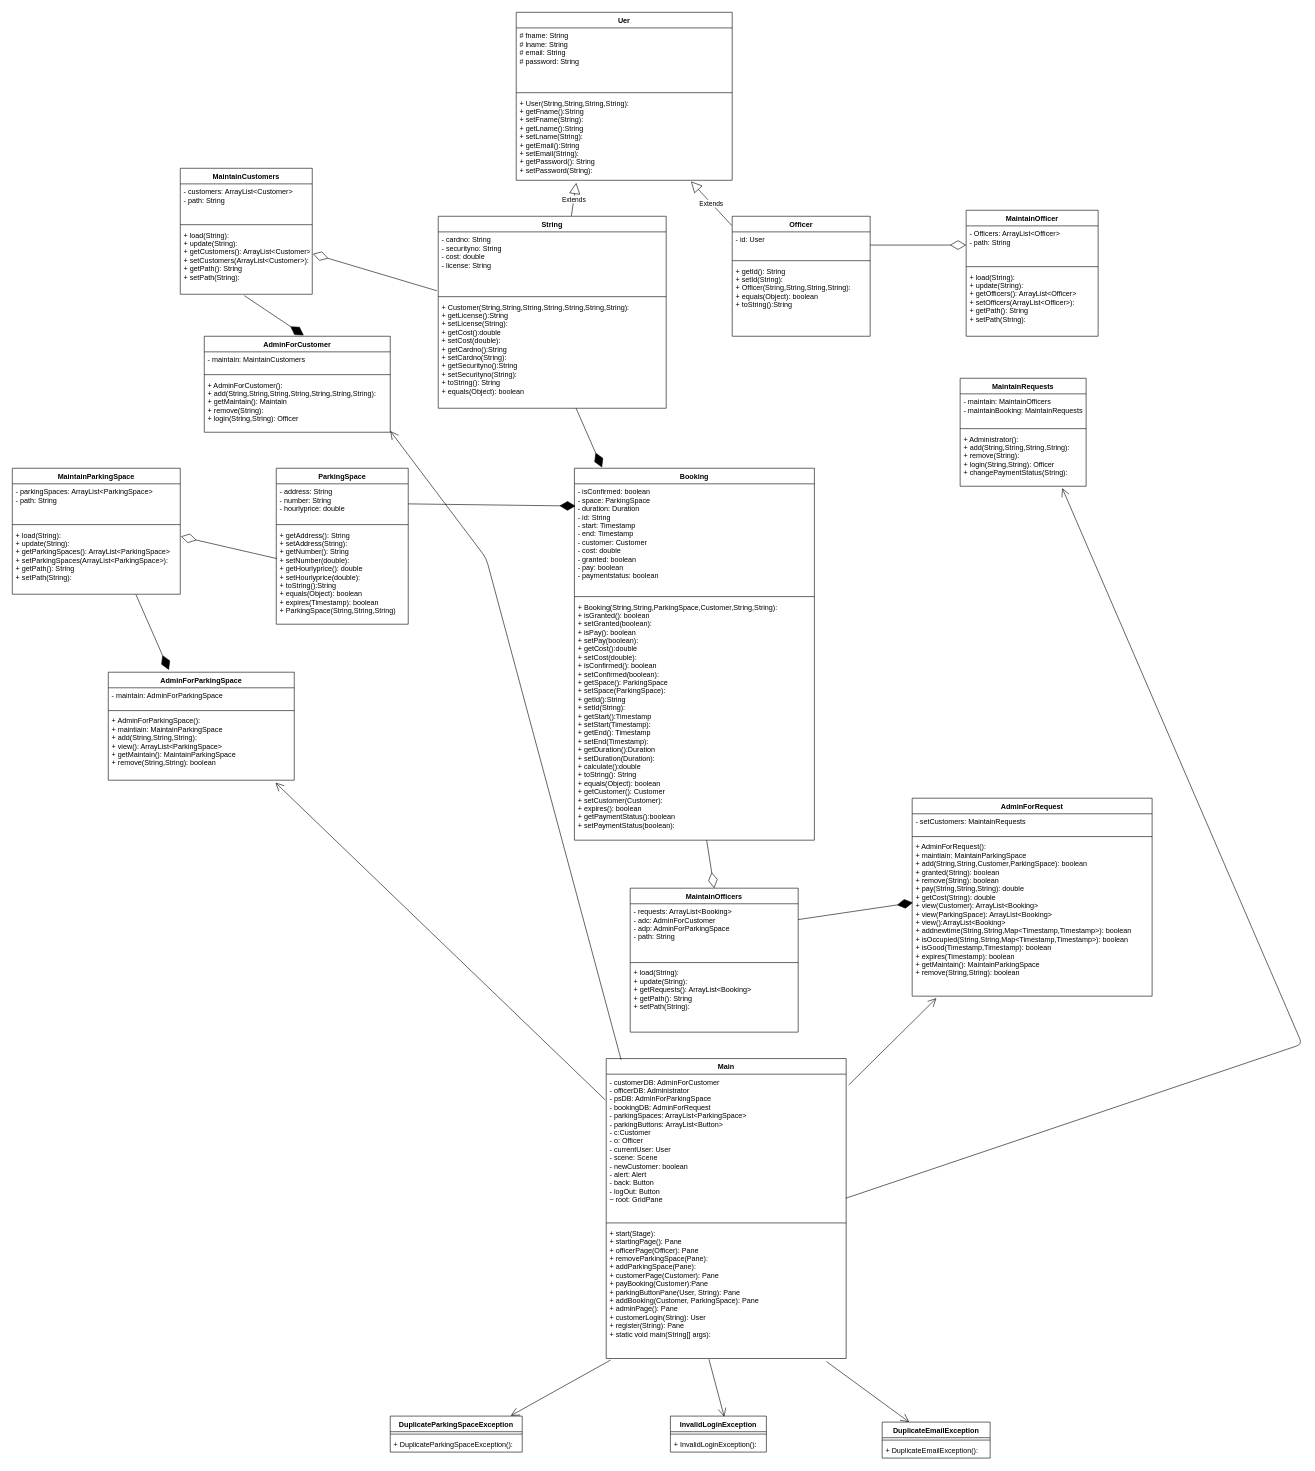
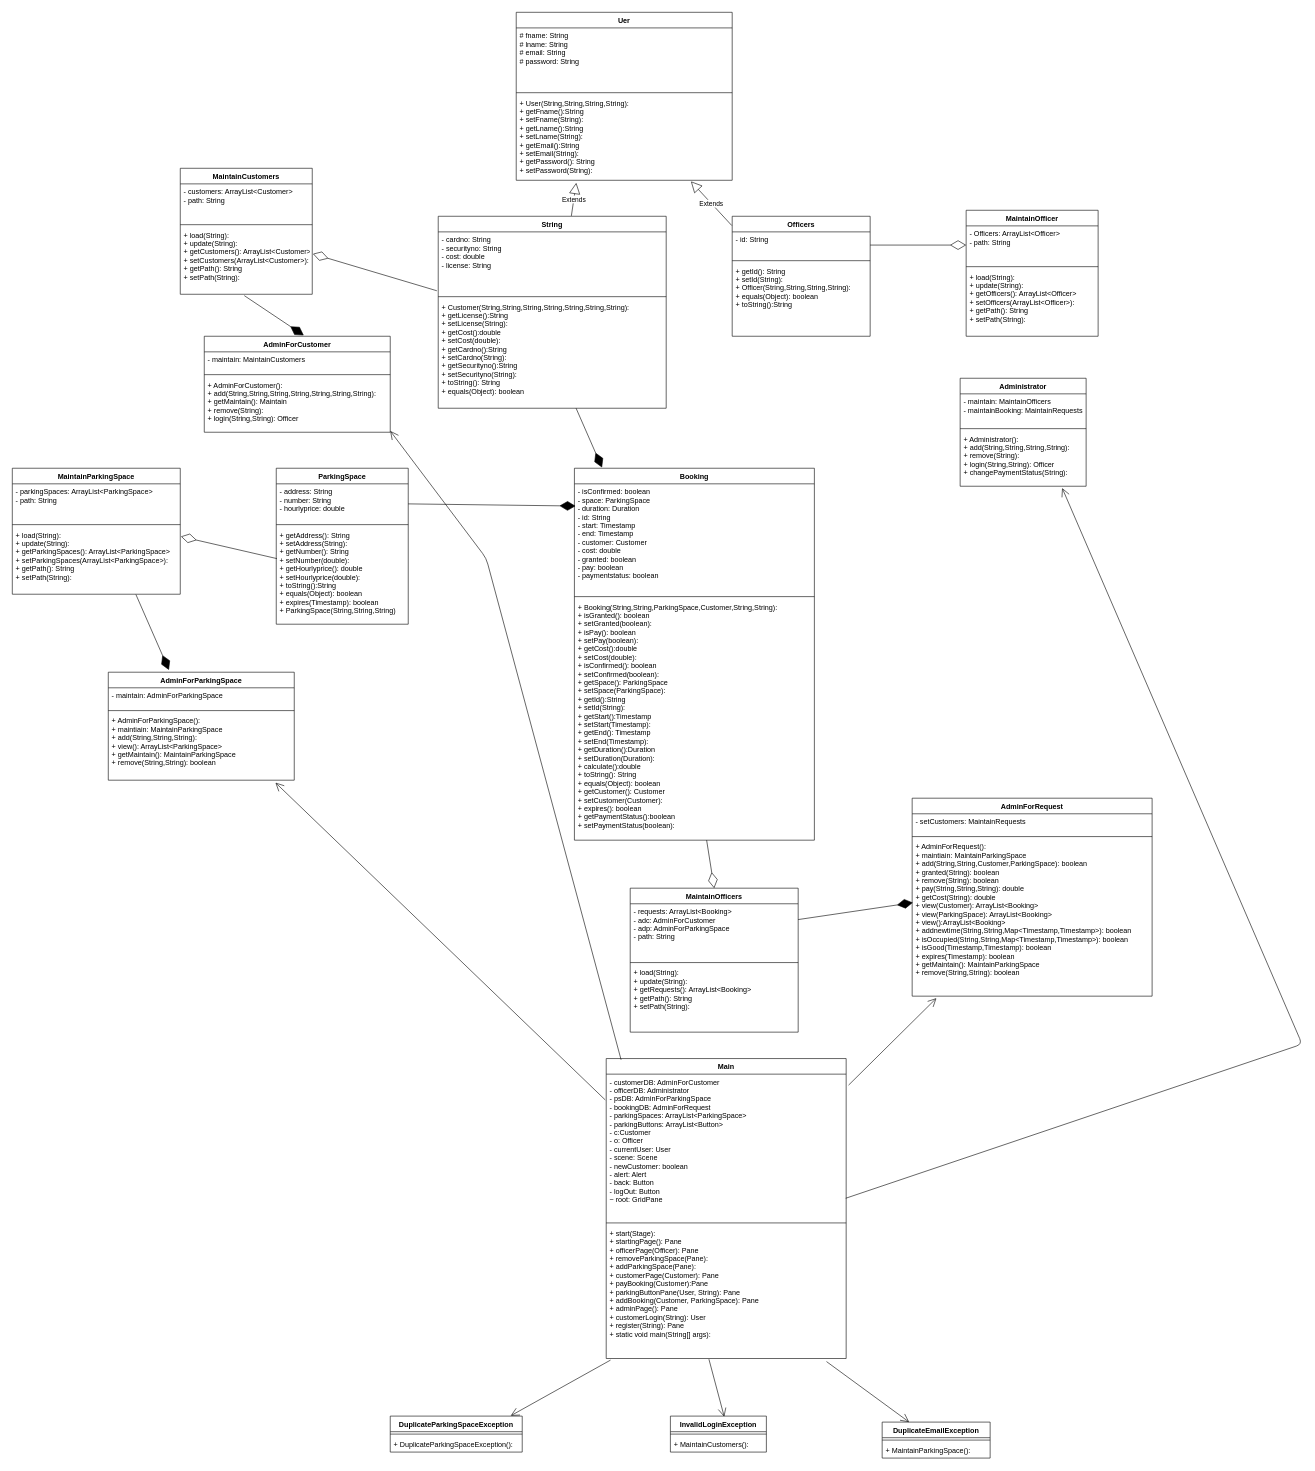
(801, 224) -> (801, 224)
(752, 240) -> (755, 240)
(1023, 386) -> (1023, 386)
(721, 1445) -> (714, 1445)
(935, 1451) -> (931, 1451)
